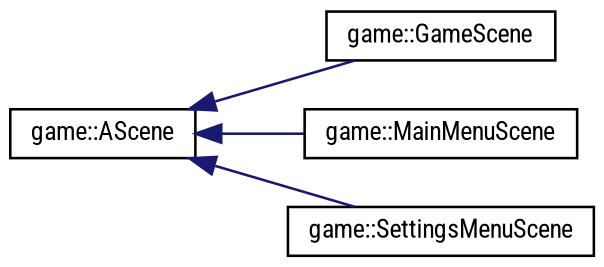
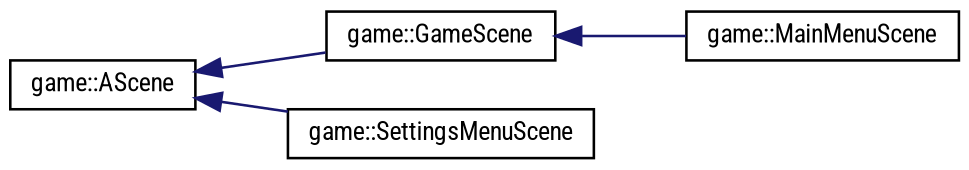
(263, 134) -> (634, 36)
